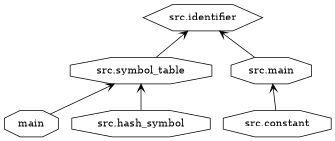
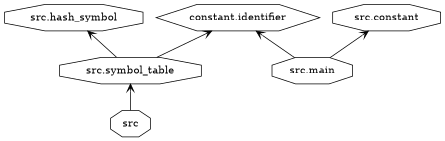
(203, 18) -> (238, 18)
(141, 101) -> (105, 47)
(275, 101) -> (346, 47)
(31, 124) -> (130, 124)
